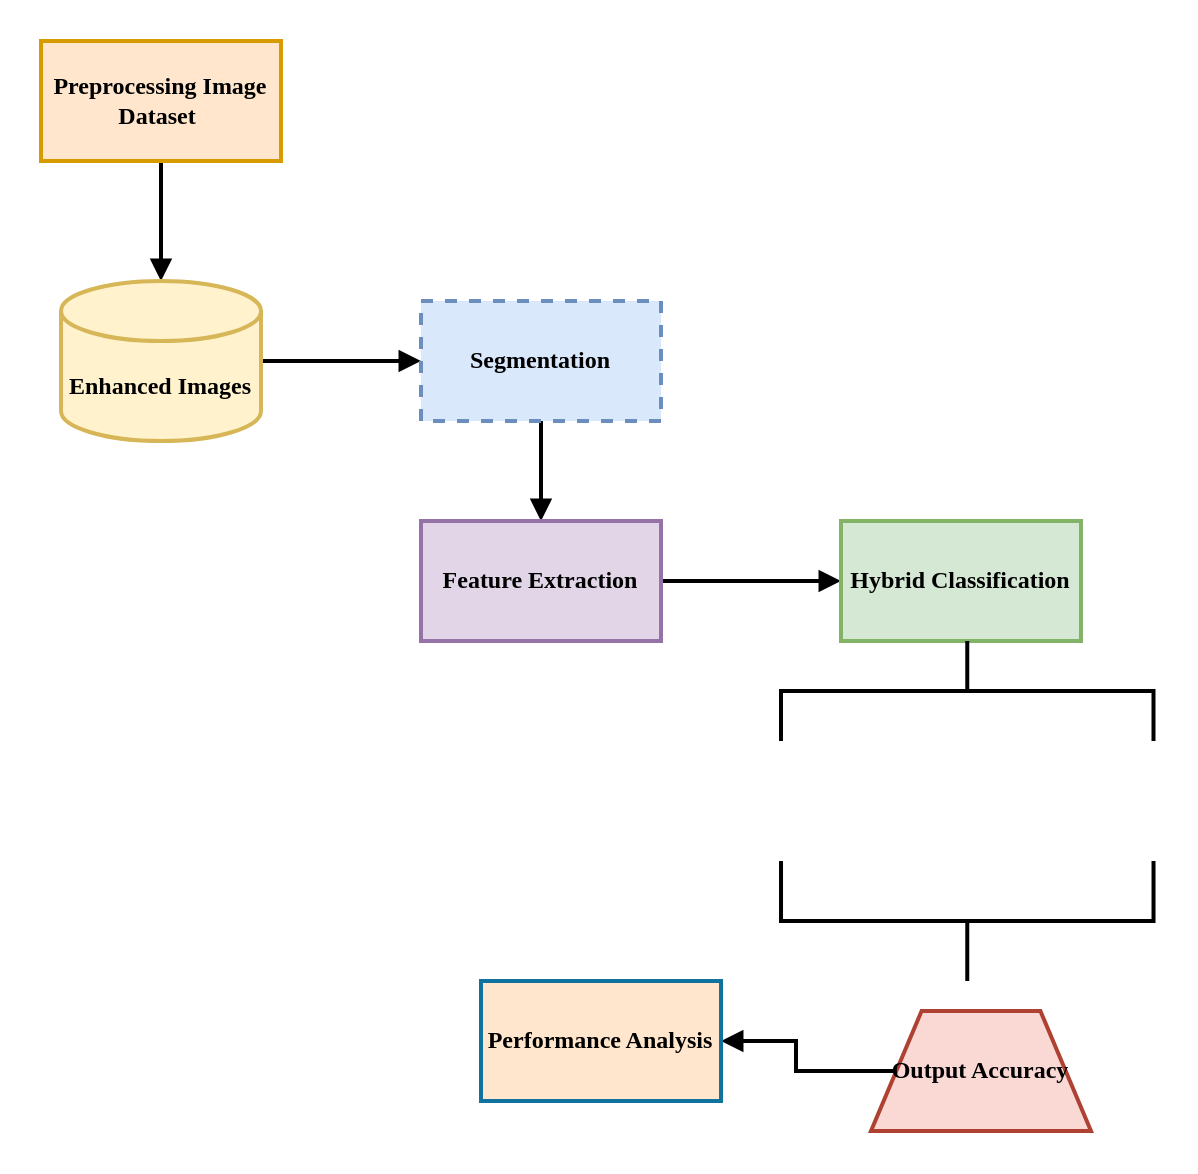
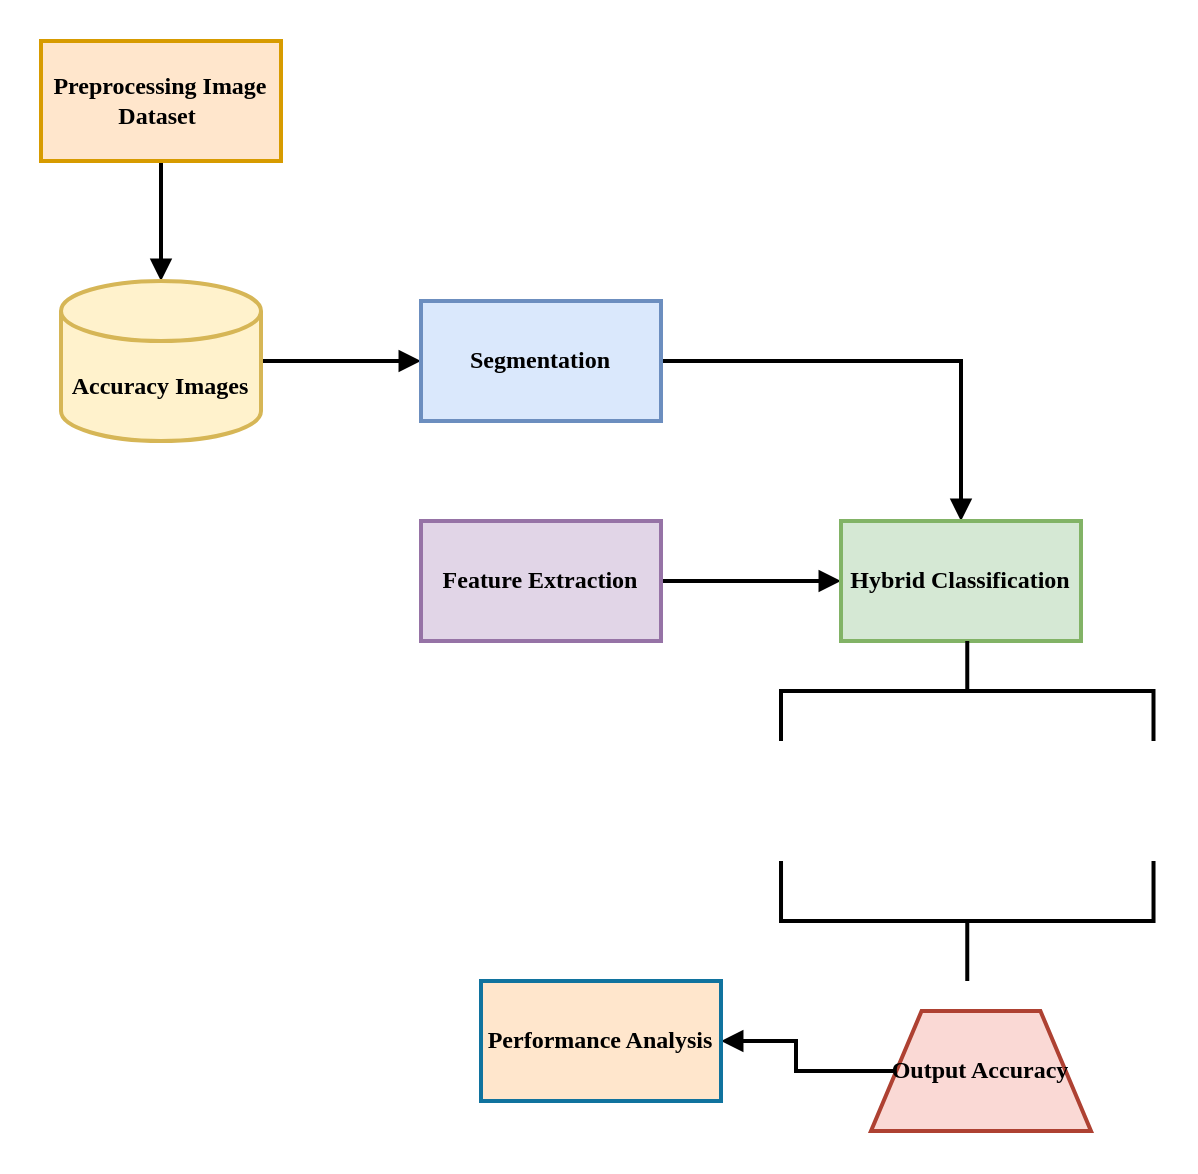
(541, 361) -> (541, 361)
(161, 387) -> (161, 387)
(541, 460) -> (880, 361)
